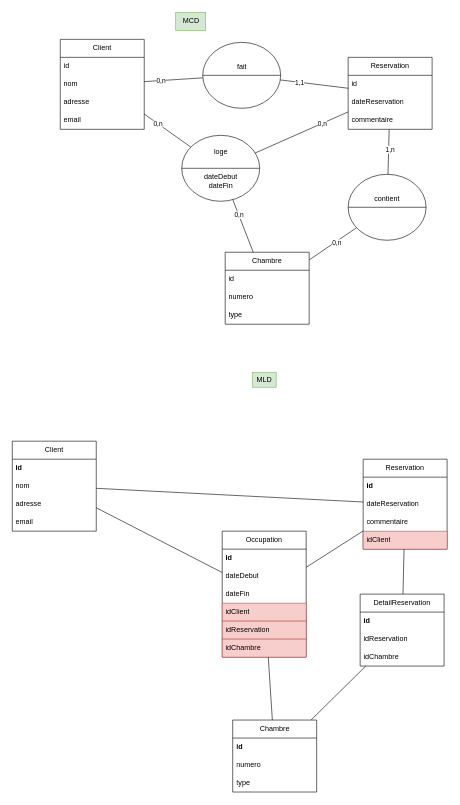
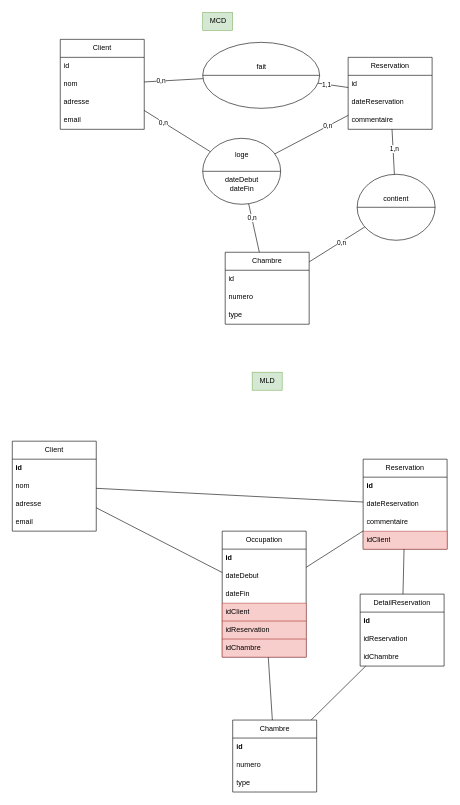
(191, 21) -> (218, 21)
(242, 75) -> (261, 75)
(221, 168) -> (242, 171)
(387, 207) -> (396, 207)
(264, 380) -> (267, 381)
